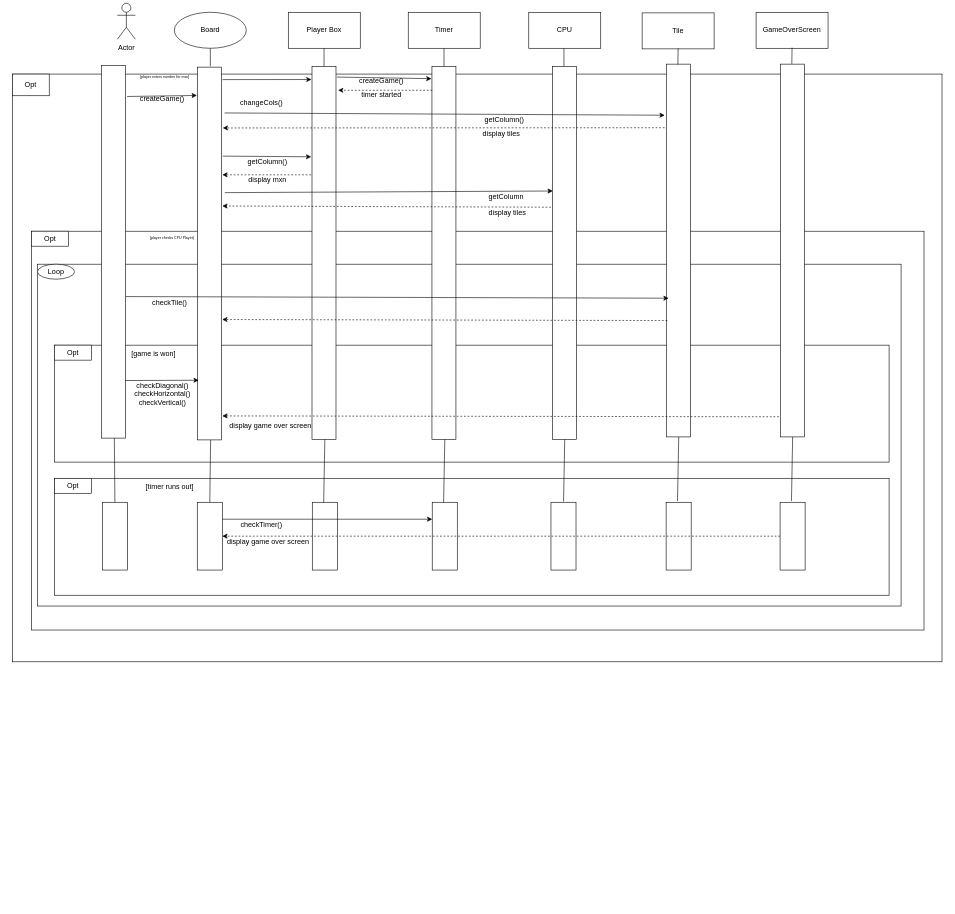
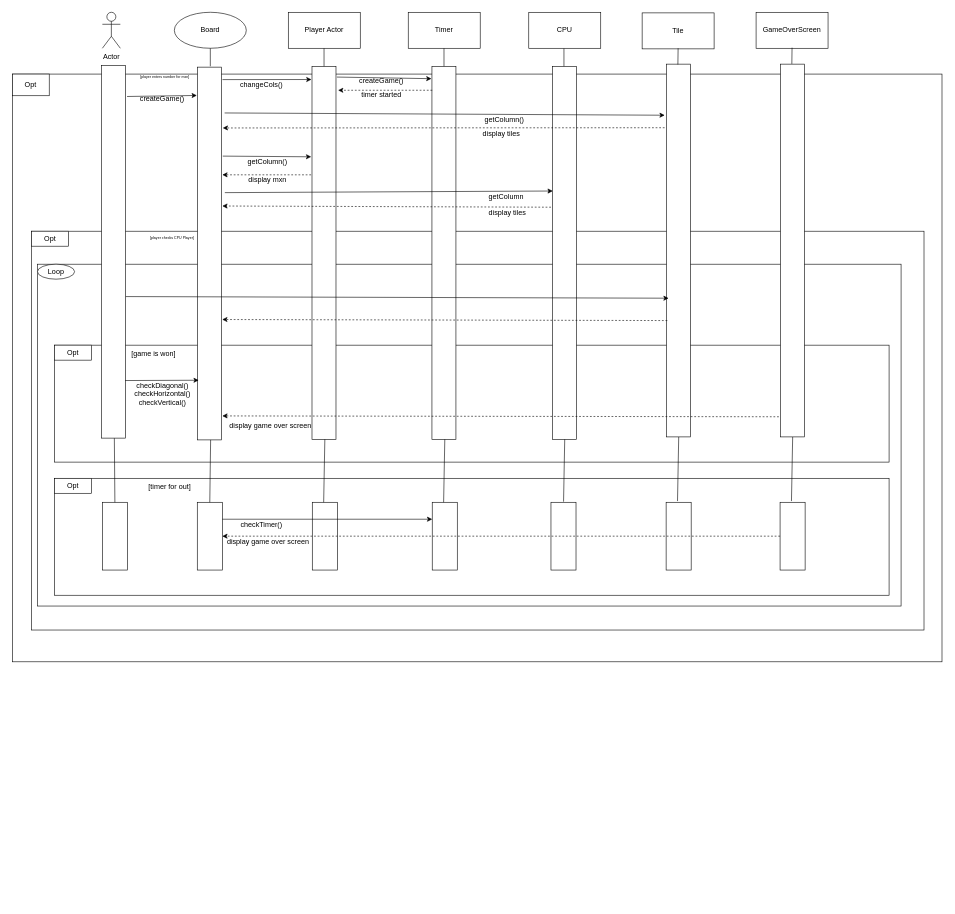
(126, 21) -> (111, 30)
(324, 30) -> (324, 30)
(261, 103) -> (261, 85)
(170, 303) -> none
(170, 488) -> (170, 488)
